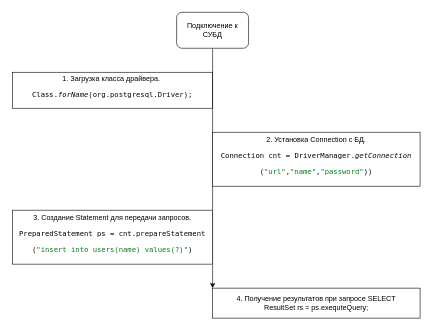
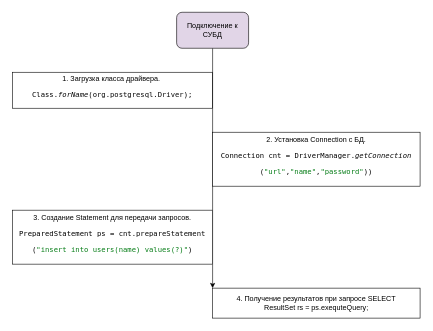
(213, 30) -> (213, 30)
